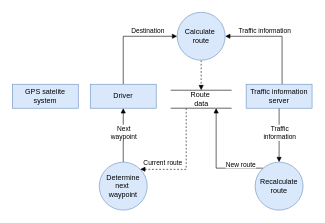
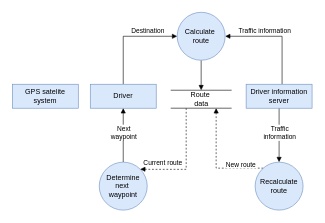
(201, 72) -> (201, 72)
(279, 96) -> (279, 96)
(216, 164) -> (216, 164)
